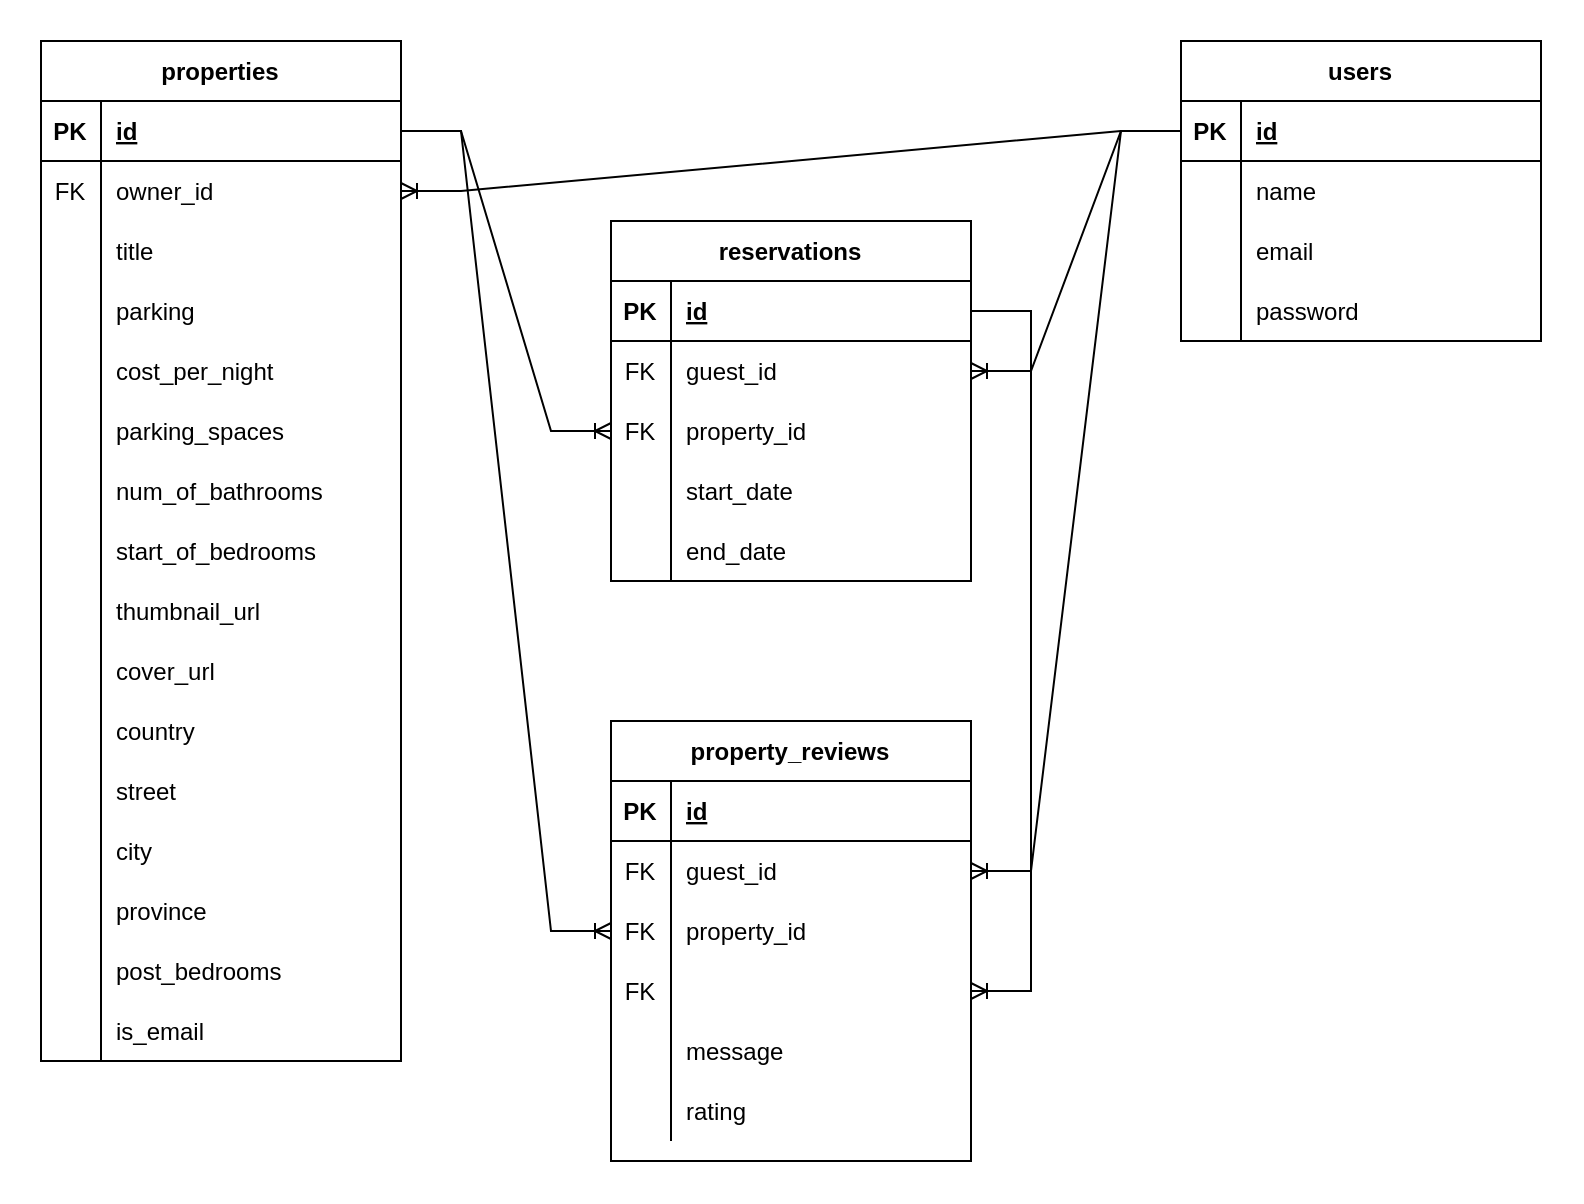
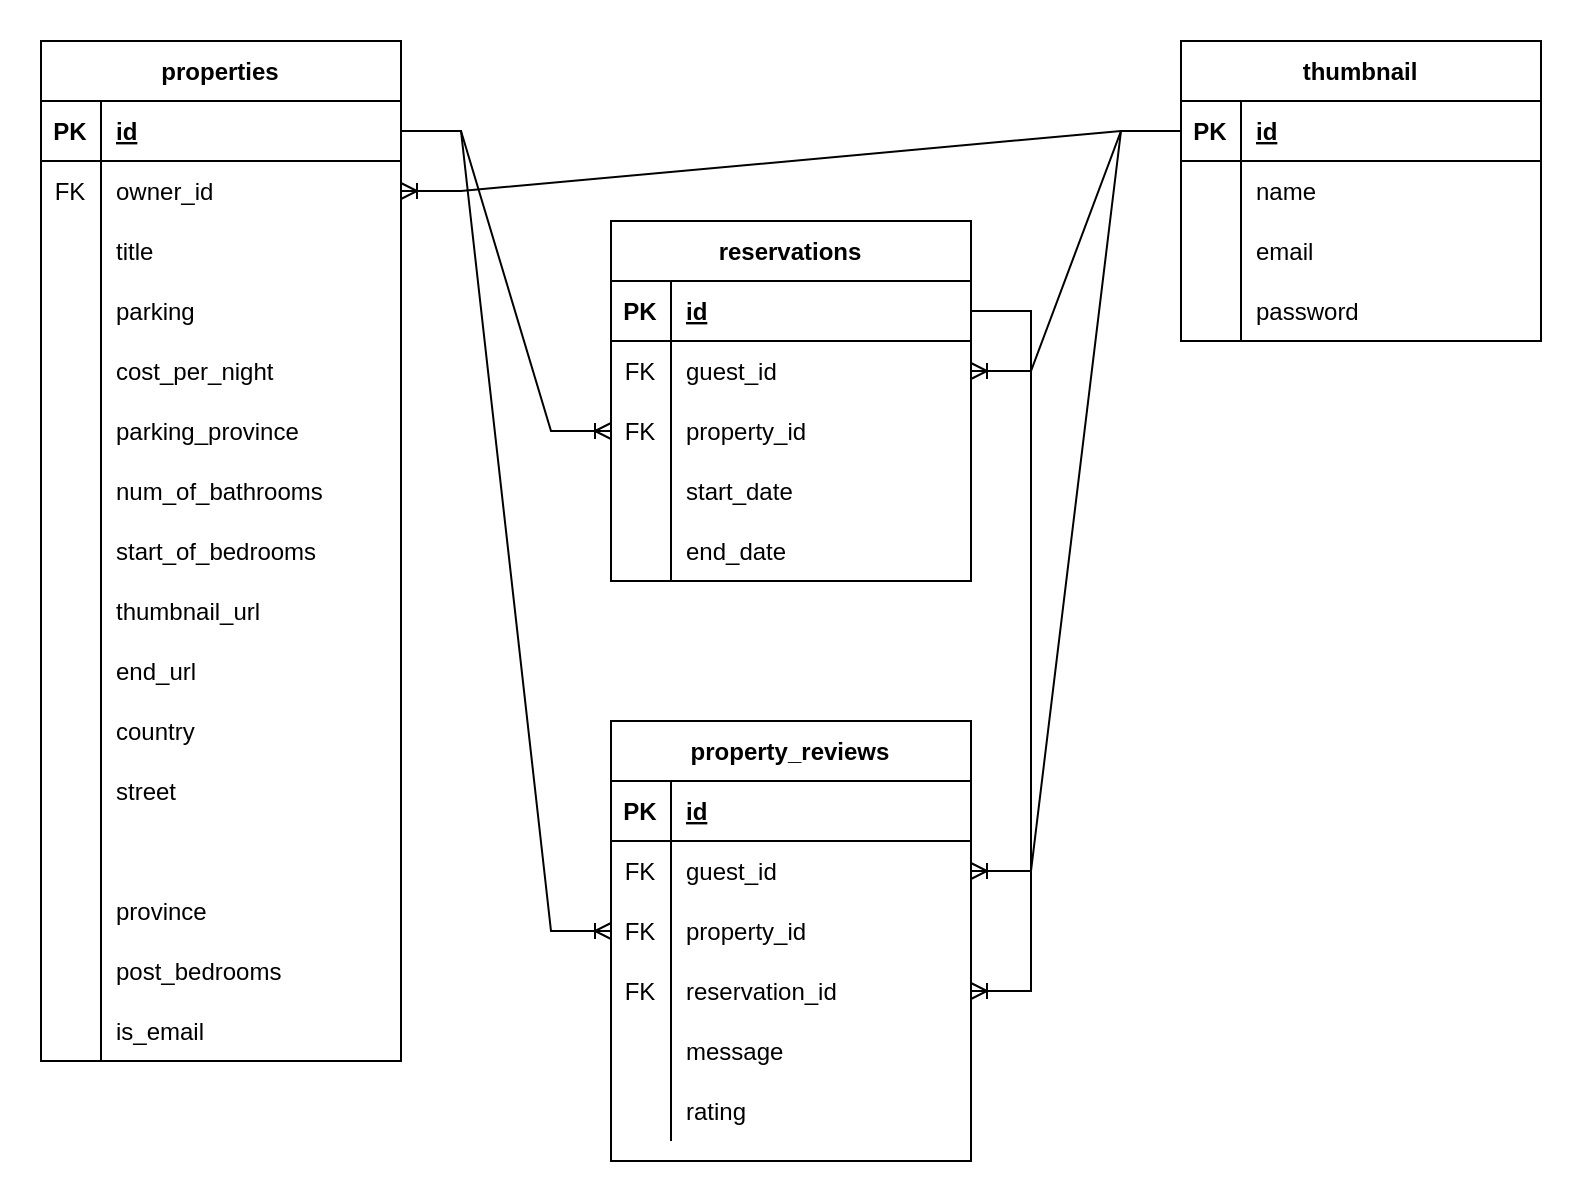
(1360, 72) -> (1360, 72)
(207, 432) -> (217, 432)
(173, 672) -> (160, 672)
(251, 851) -> none
none -> (821, 991)
